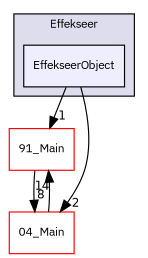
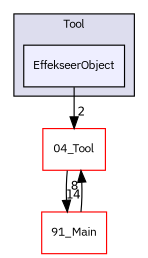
(74, 25) -> (74, 25)
(60, 103) -> none
(42, 233) -> (74, 149)
